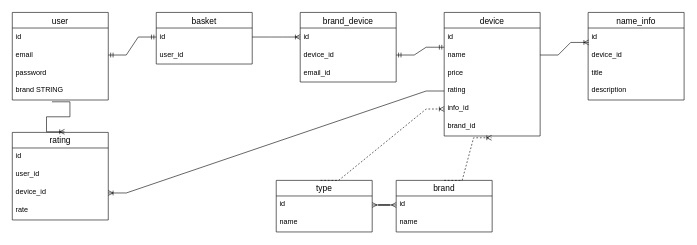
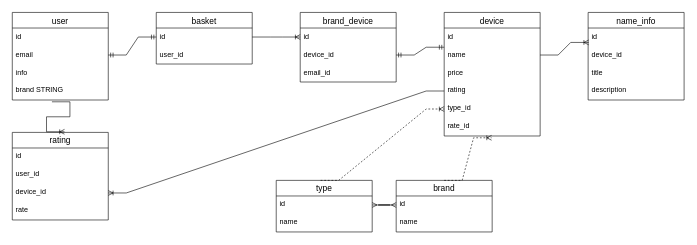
(32, 72) -> (23, 72)
(460, 108) -> (461, 108)
(463, 126) -> (461, 126)
